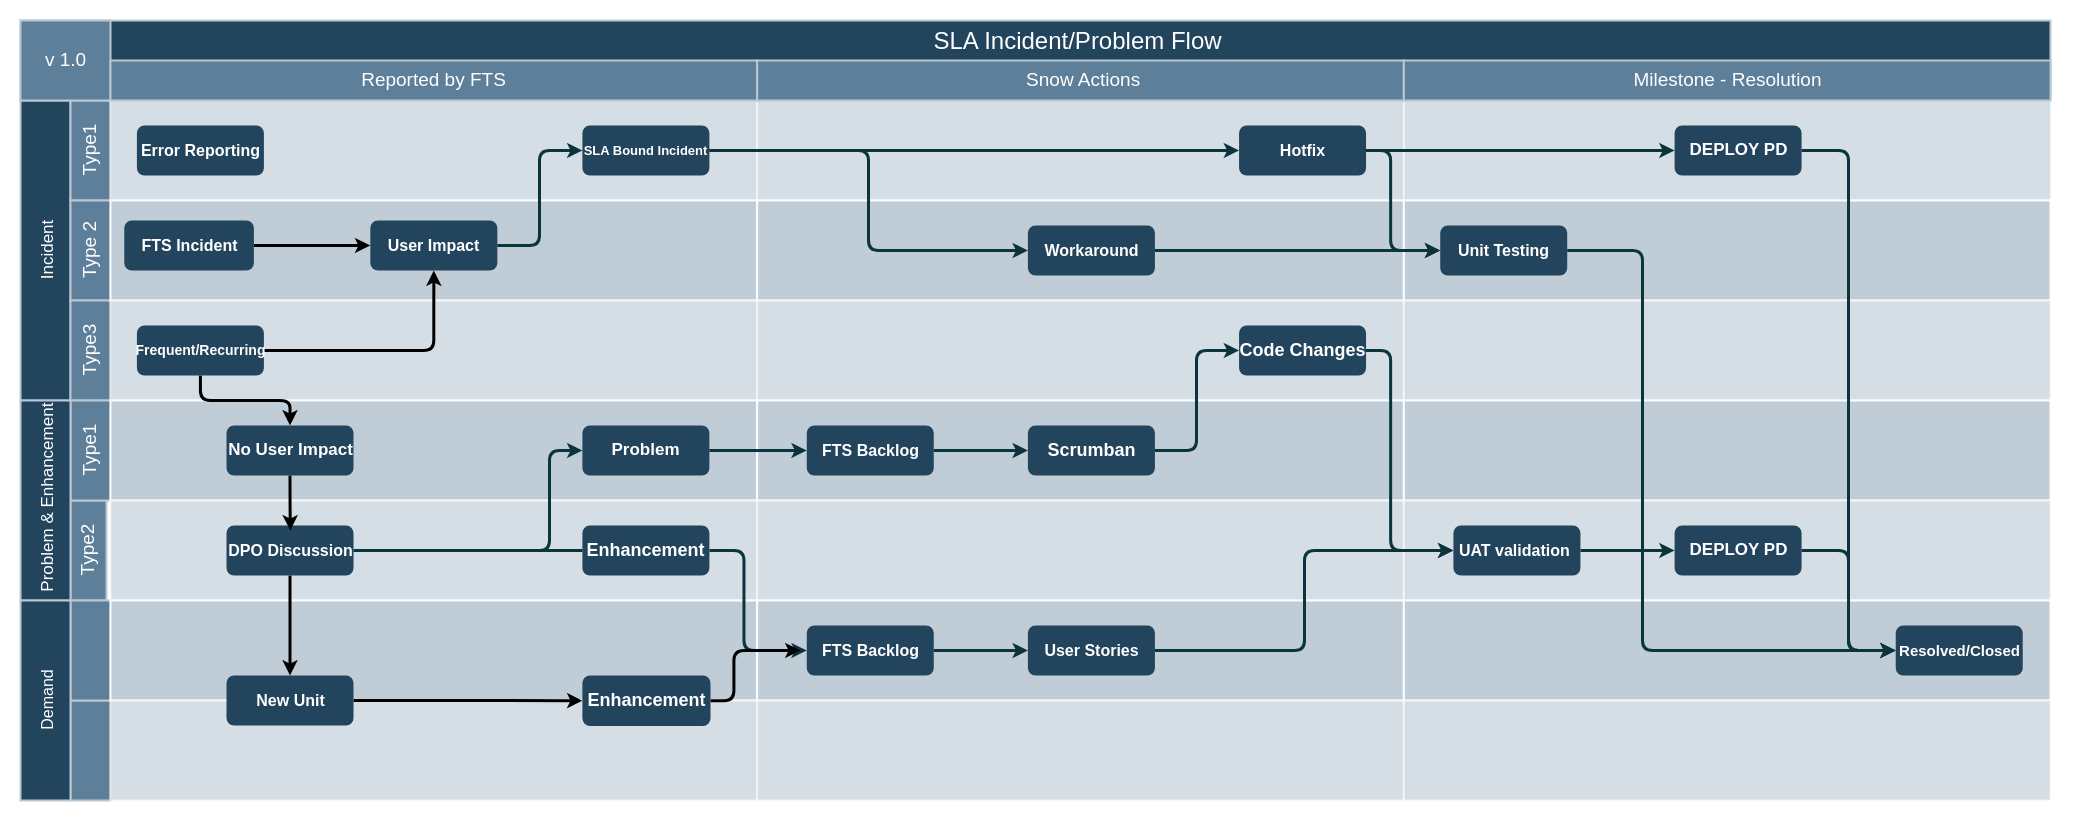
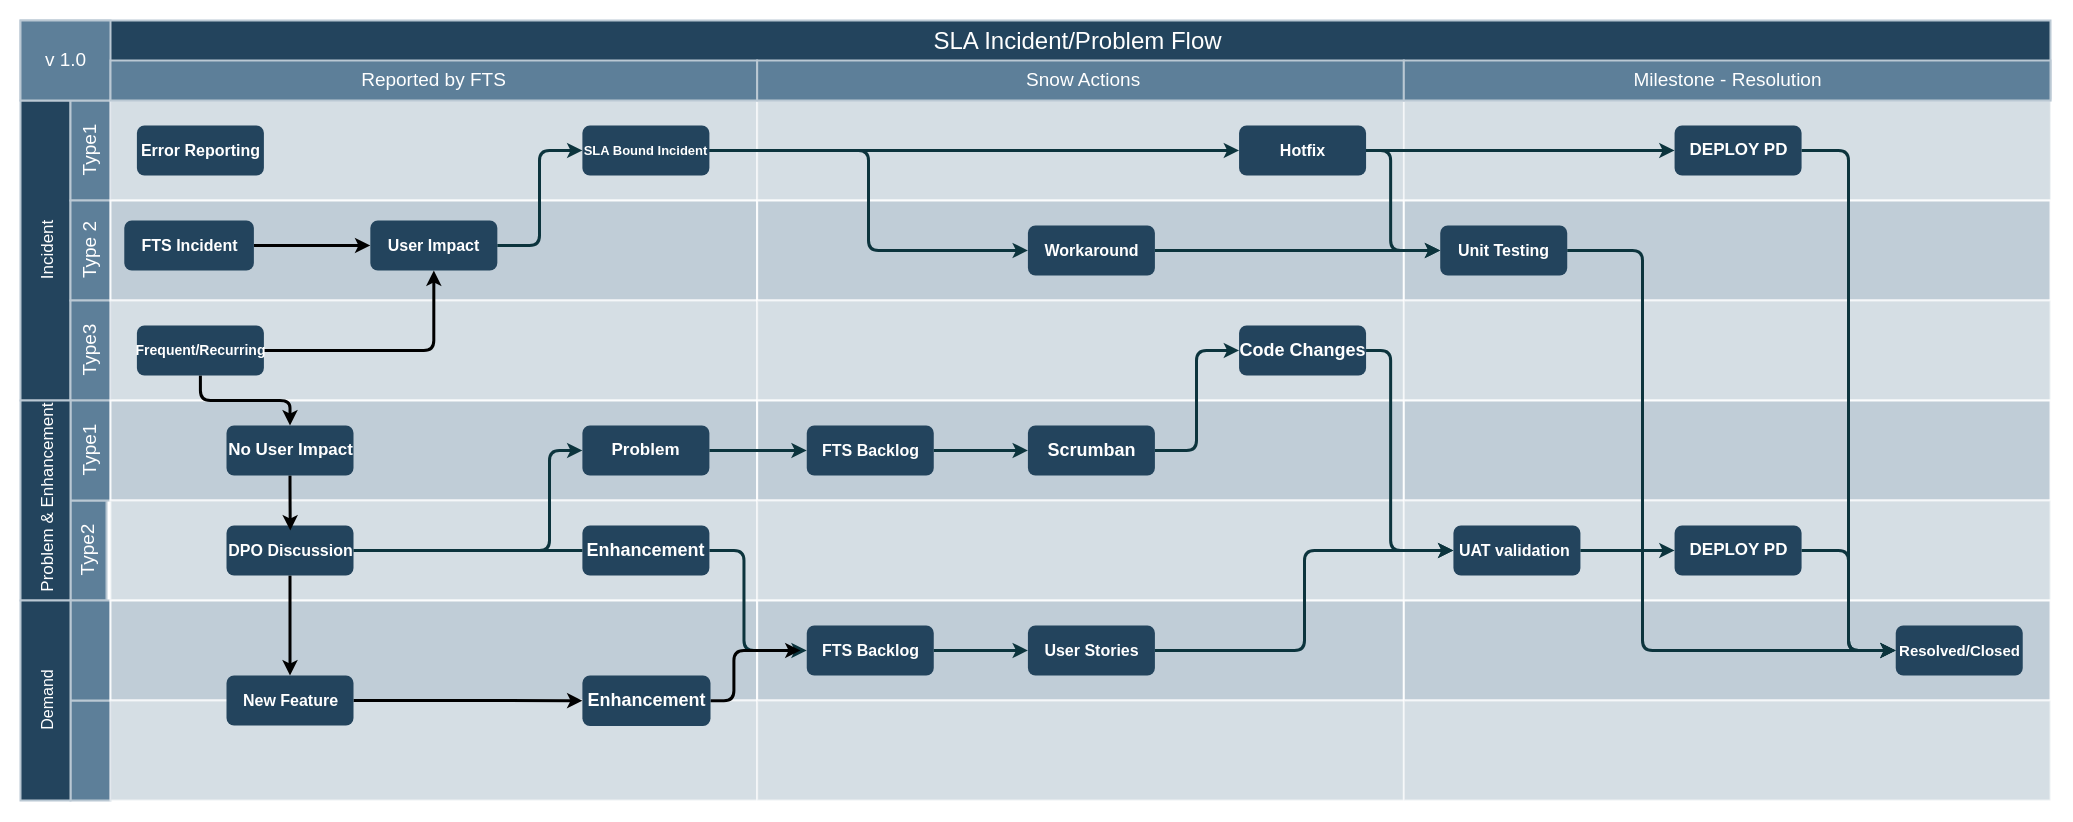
(291, 701) -> (291, 701)
